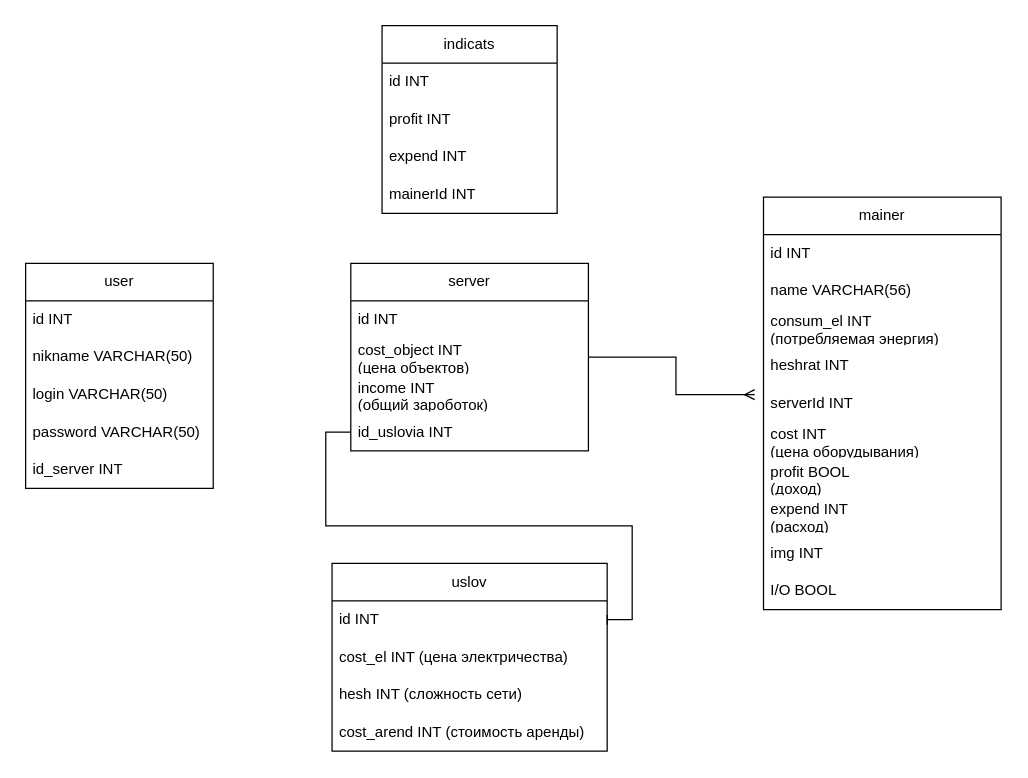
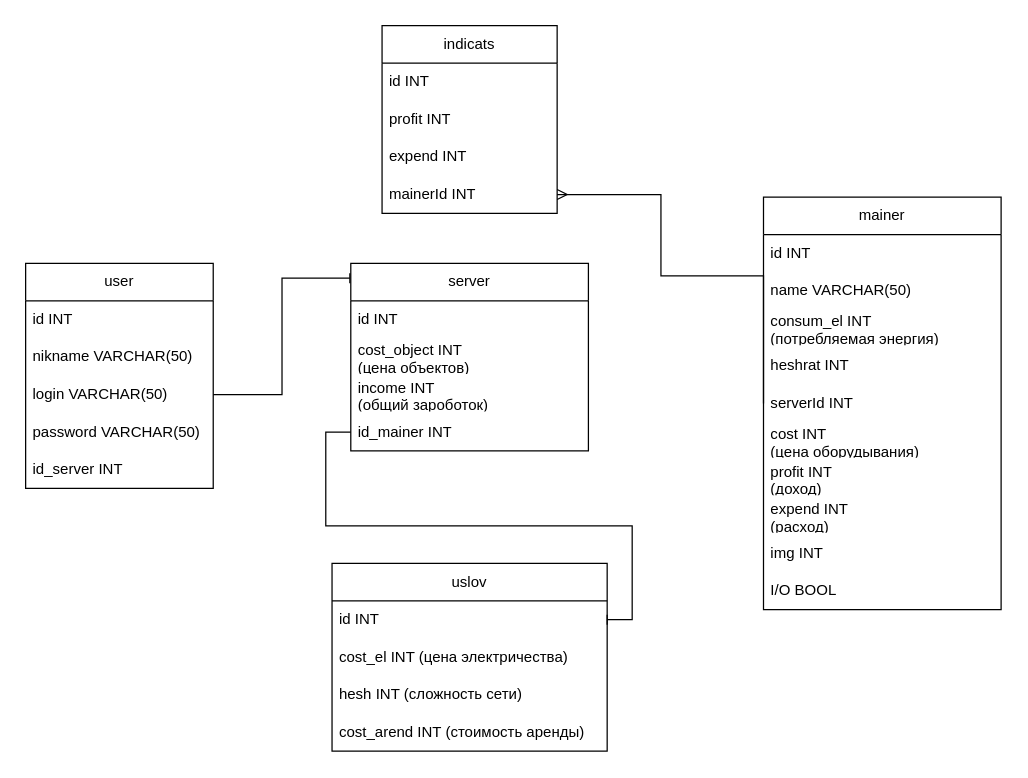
none -> (661, 234)
(836, 291) -> (836, 291)
none -> (282, 336)
(676, 372) -> none
(409, 432) -> (407, 432)
(813, 478) -> (809, 478)
